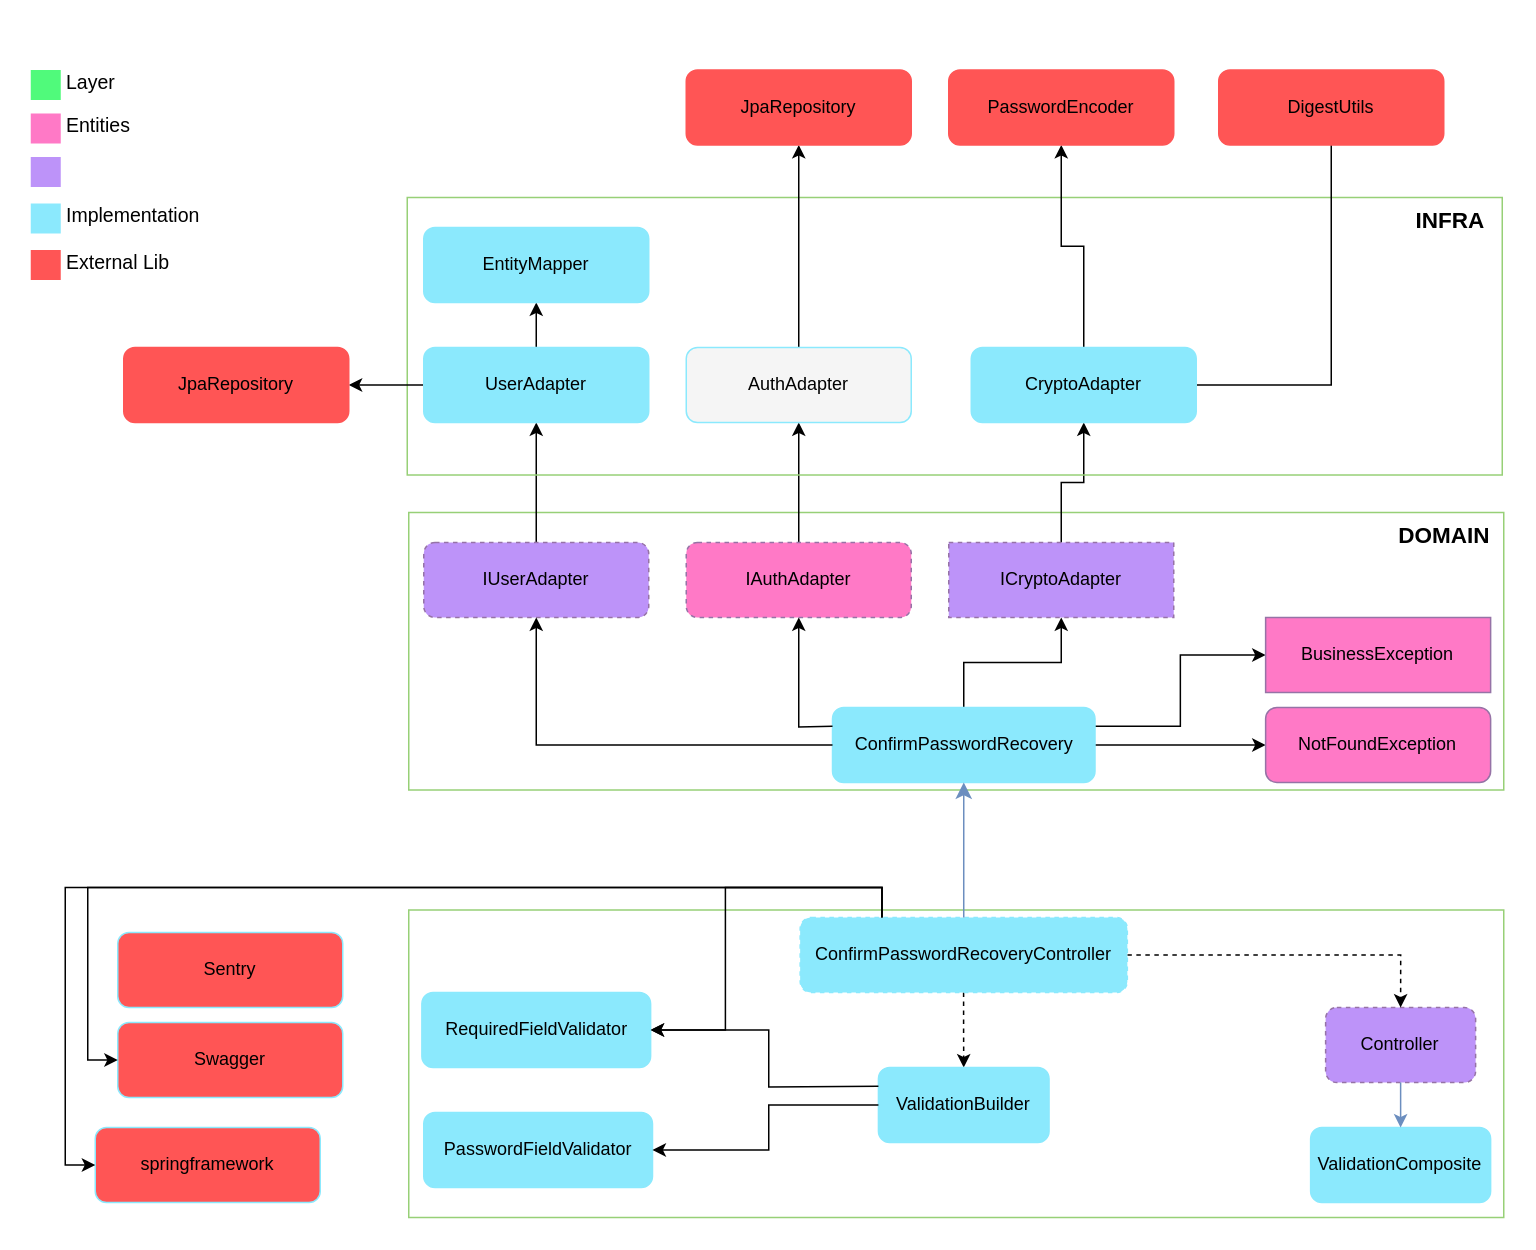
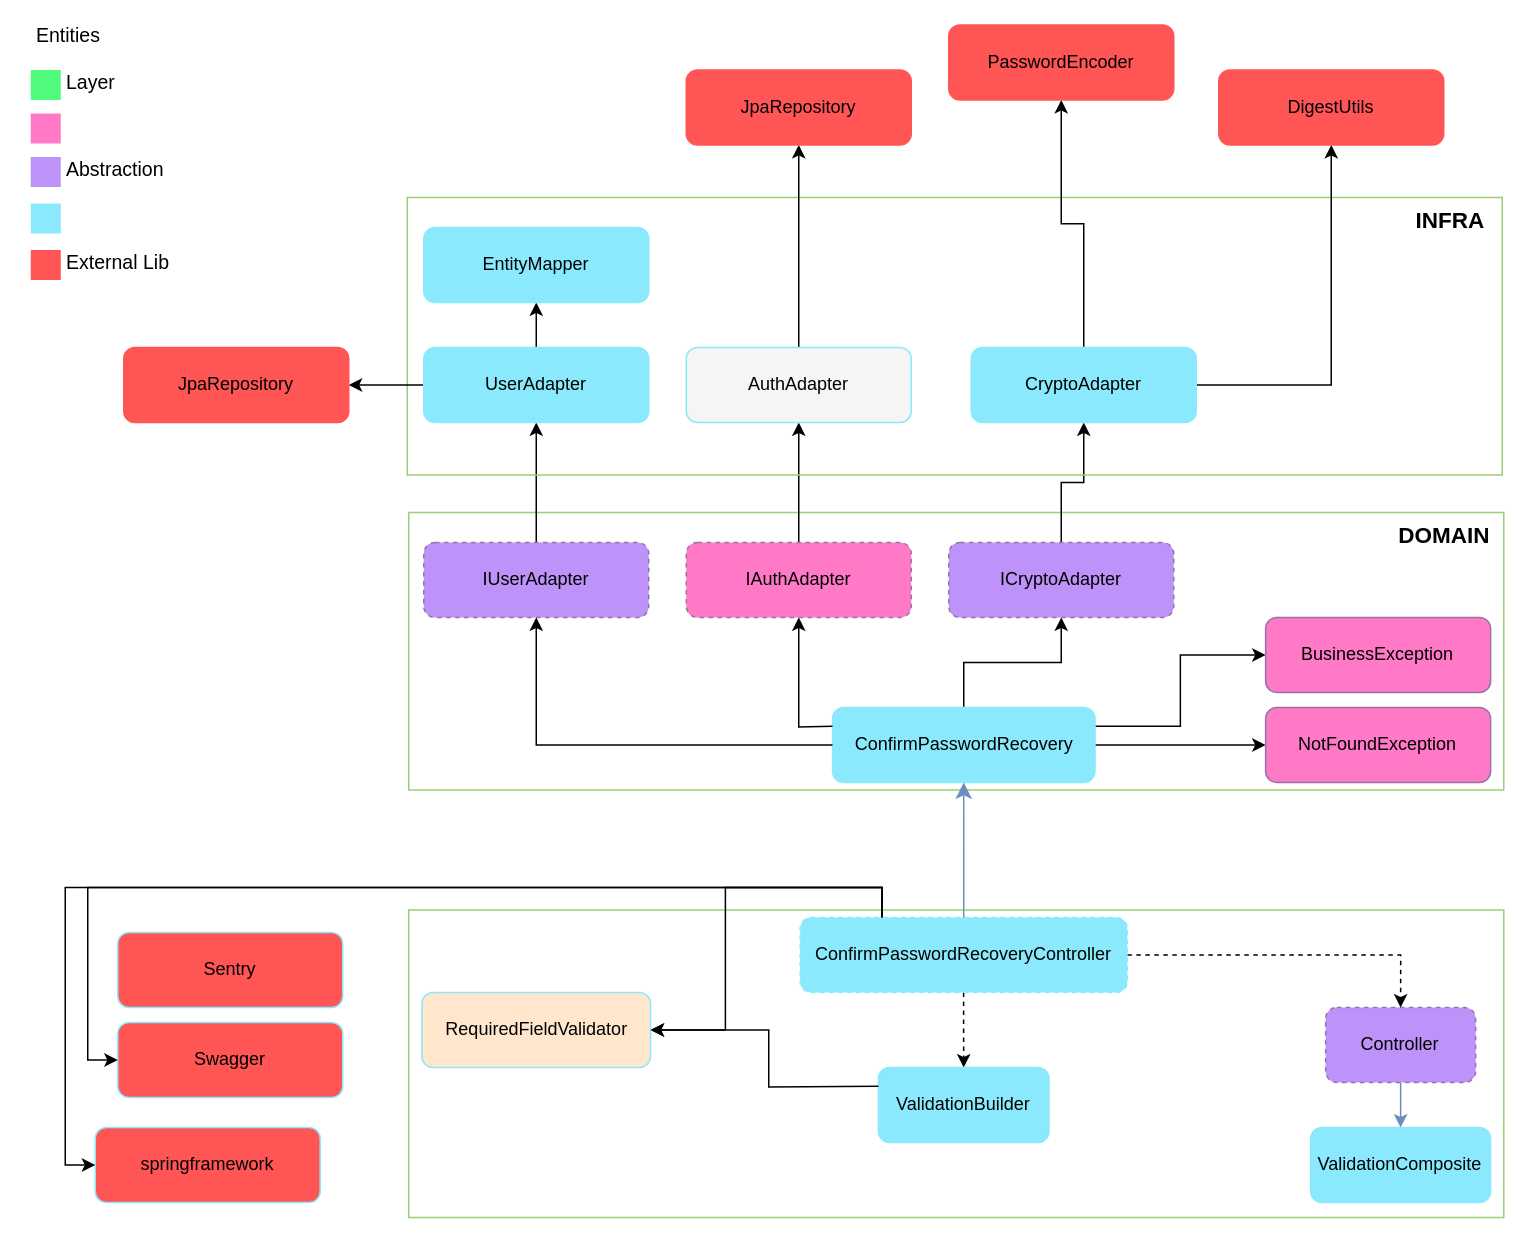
(1061, 107) -> (1061, 62)
(116, 128) -> (86, 38)
(1331, 151) -> (1331, 156)
none -> (131, 172)
(146, 218) -> none
(1061, 580) -> (1061, 580)
(1378, 655) -> (1378, 655)
(536, 1030) -> (536, 1030)
(769, 1126) -> none
(538, 1150) -> none
